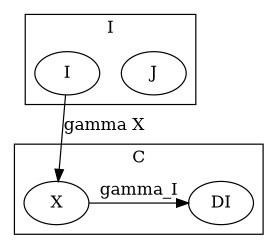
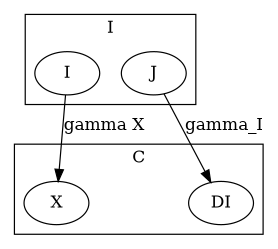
(133, 203) -> (185, 133)
